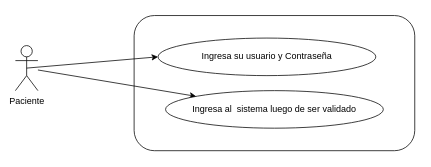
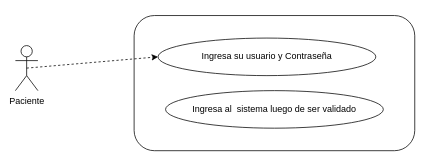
(90, 62) -> (90, 62)
(114, 82) -> none
